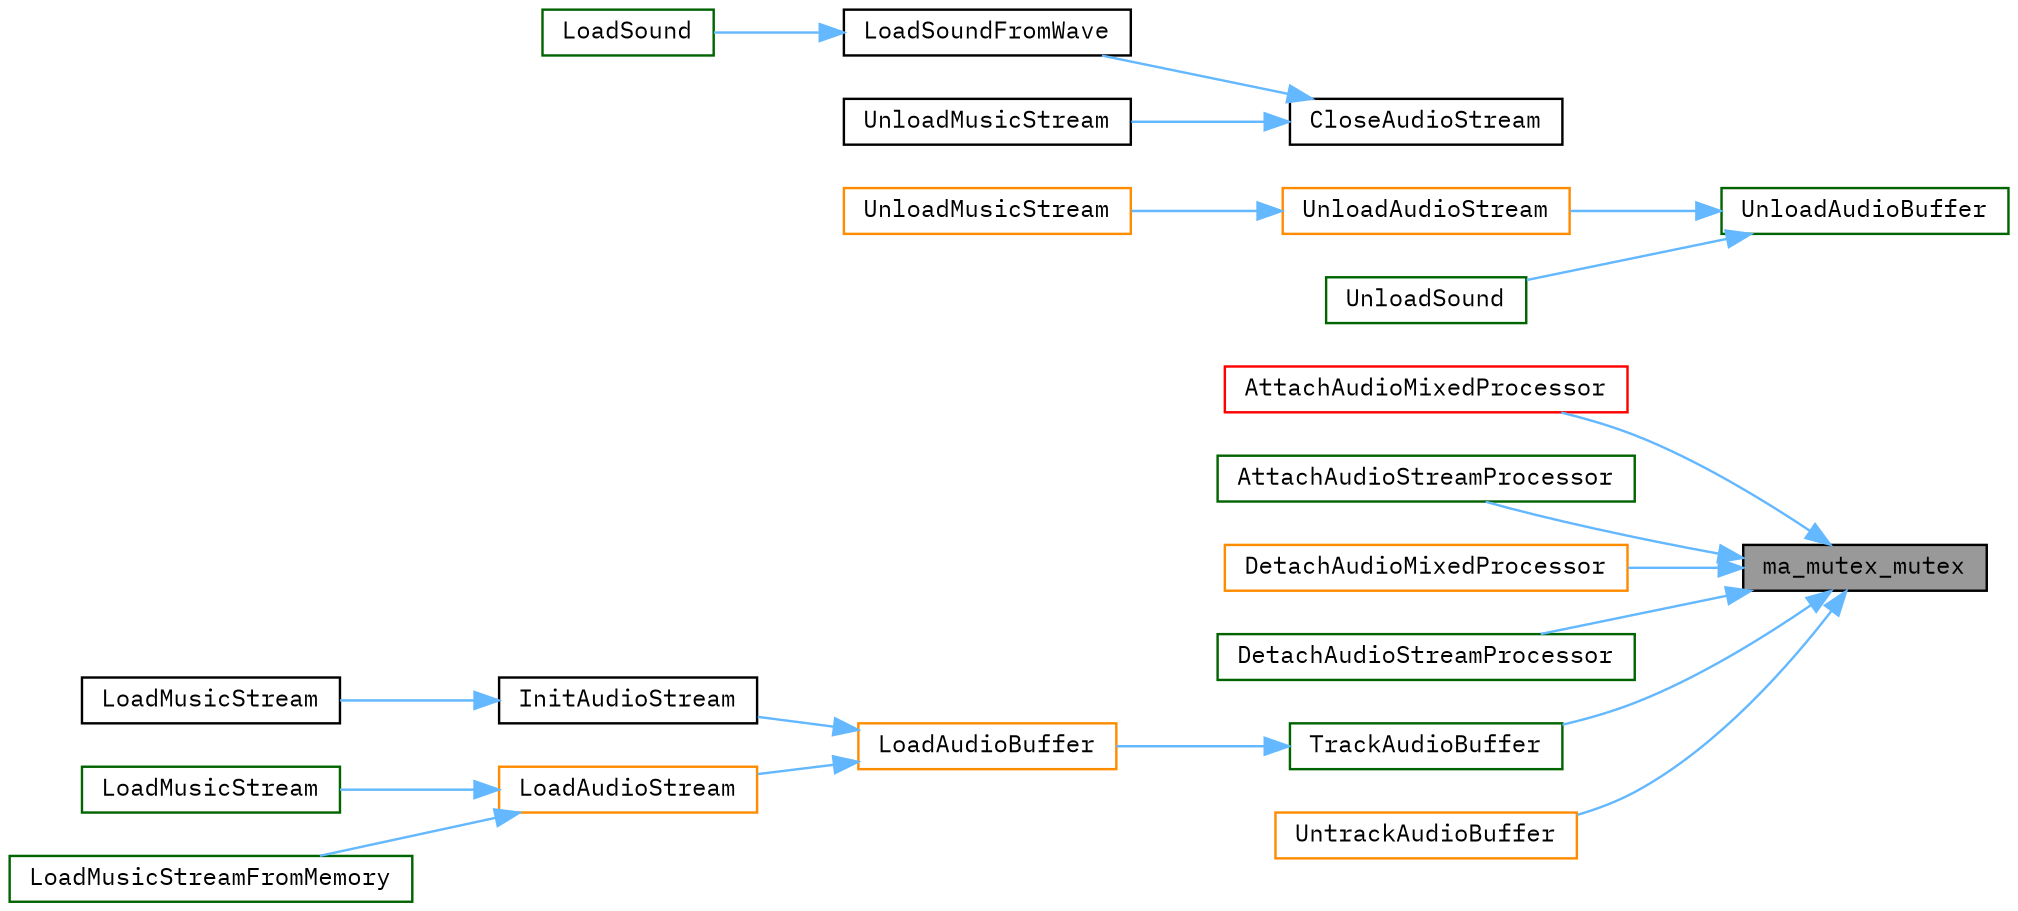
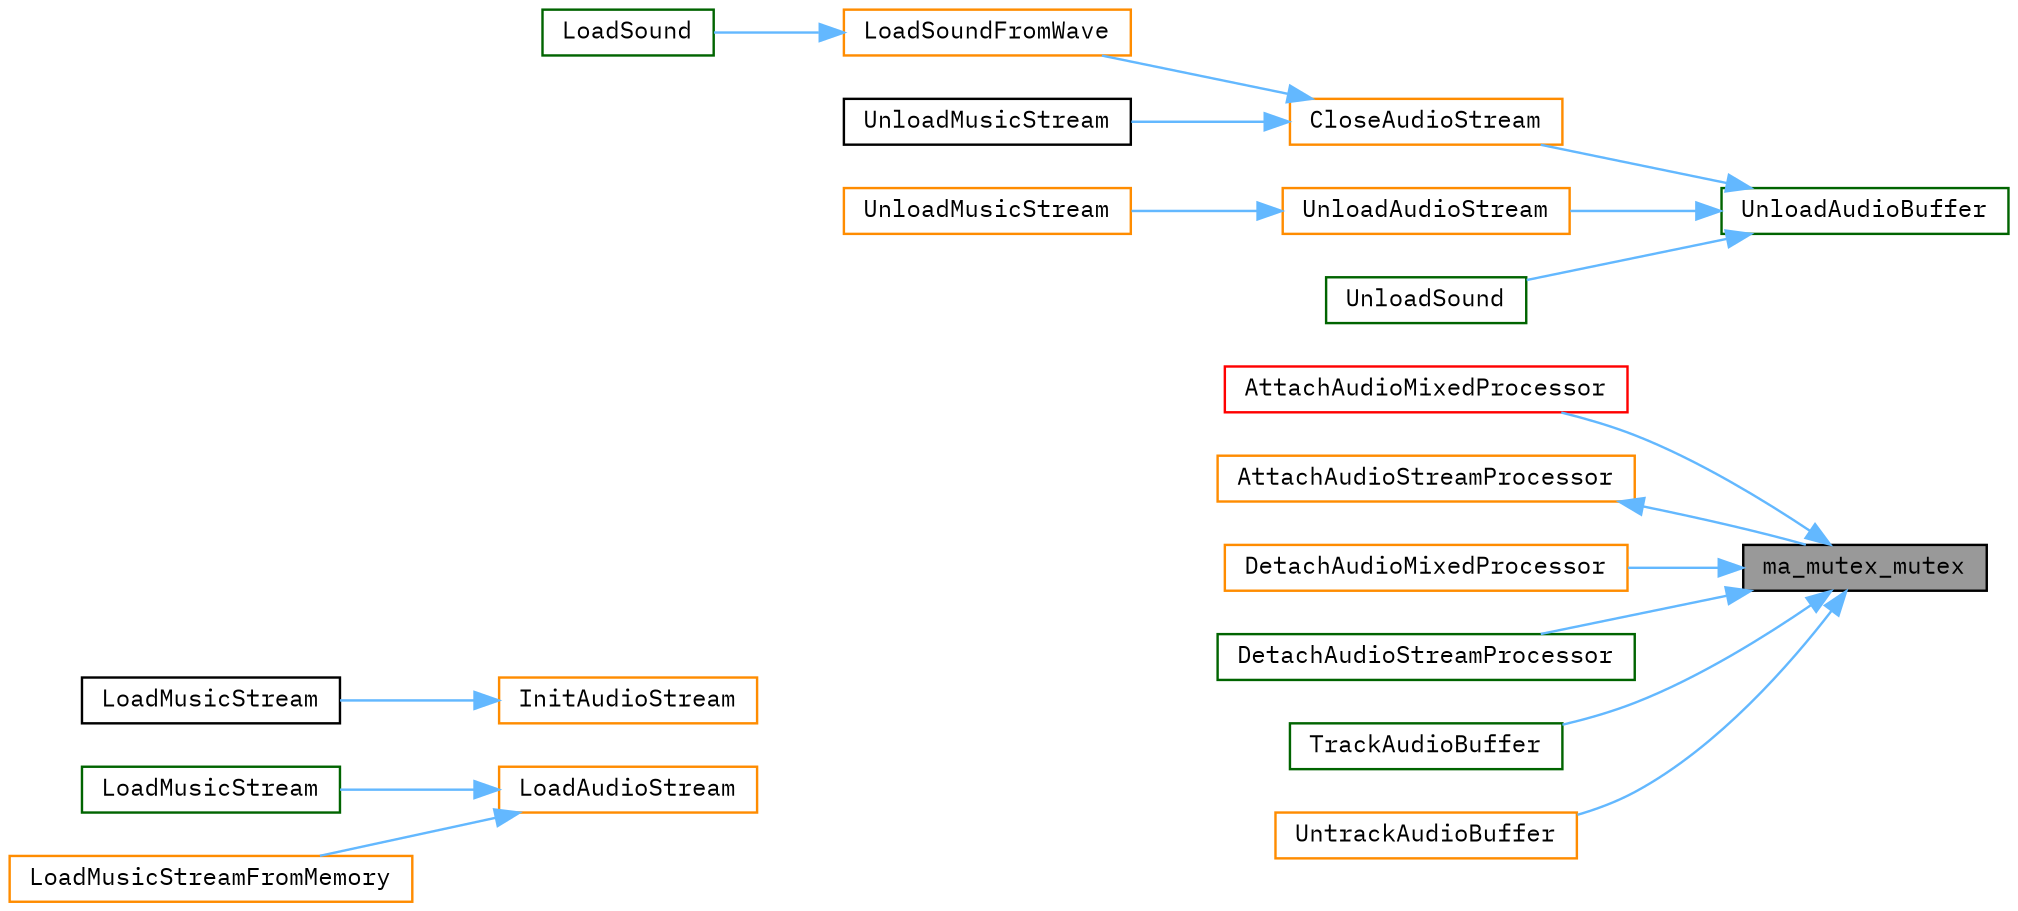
(987, 33) -> (987, 33)
(1426, 122) -> (1426, 122)
none -> (1634, 164)
(1426, 479) -> (1426, 479)
(1602, 530) -> (1725, 524)
(628, 700) -> (628, 700)
(987, 746) -> none
(211, 879) -> (211, 879)
